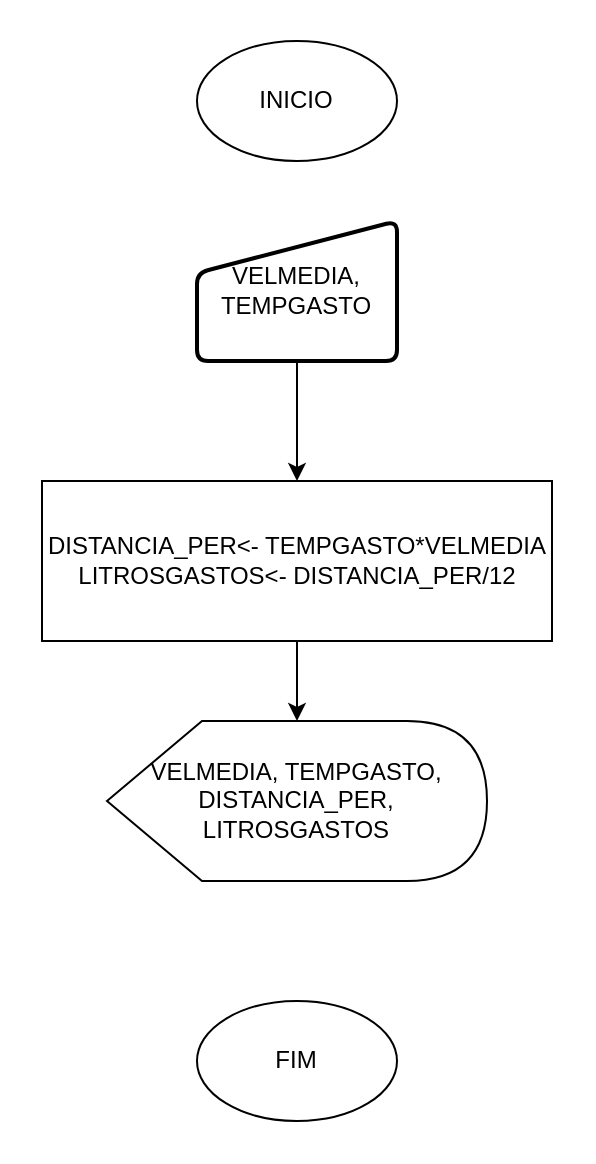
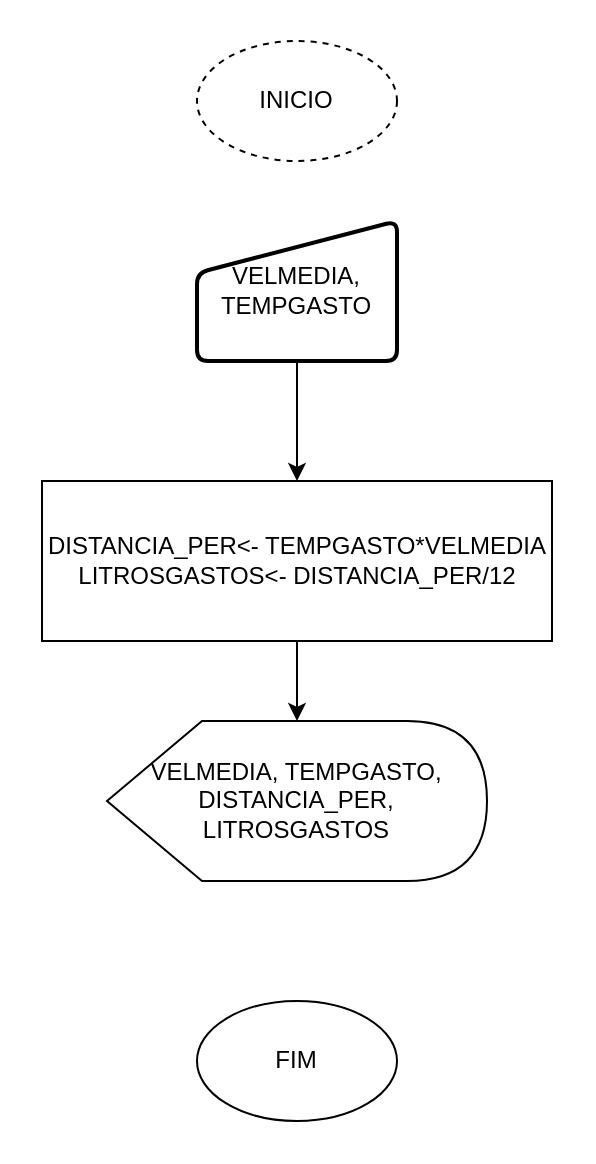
(297, 101) -> (297, 101)
